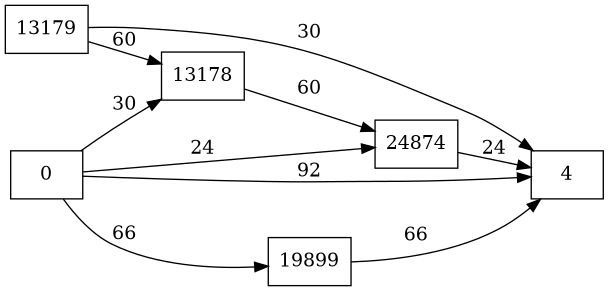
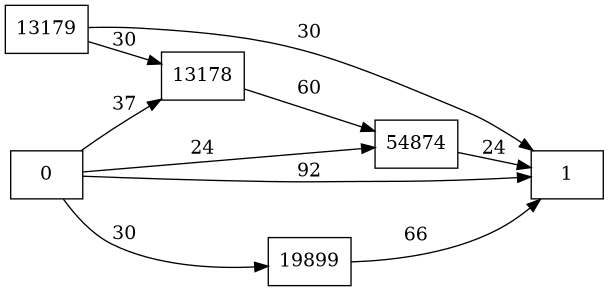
(125, 41) -> (125, 41)
(125, 105) -> (125, 105)
(416, 144) -> (416, 144)
(567, 175) -> (567, 175)
(125, 234) -> (125, 234)
